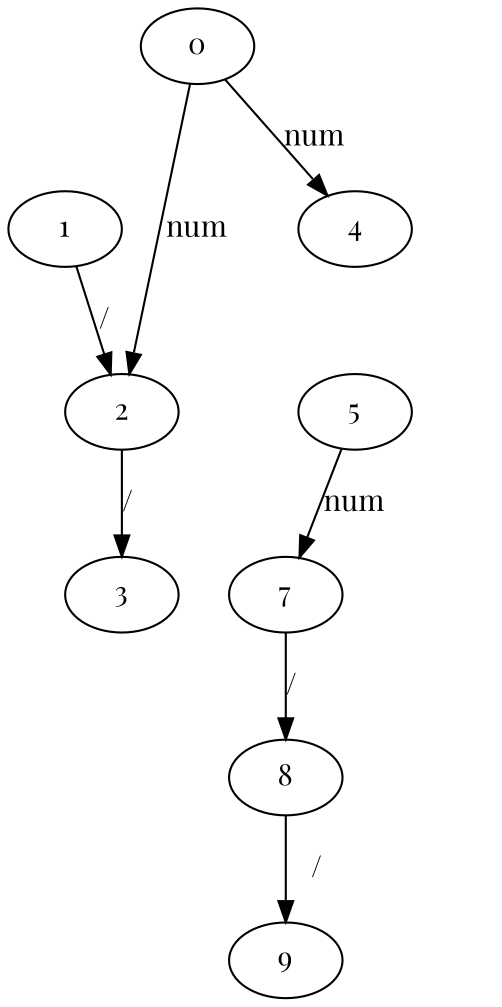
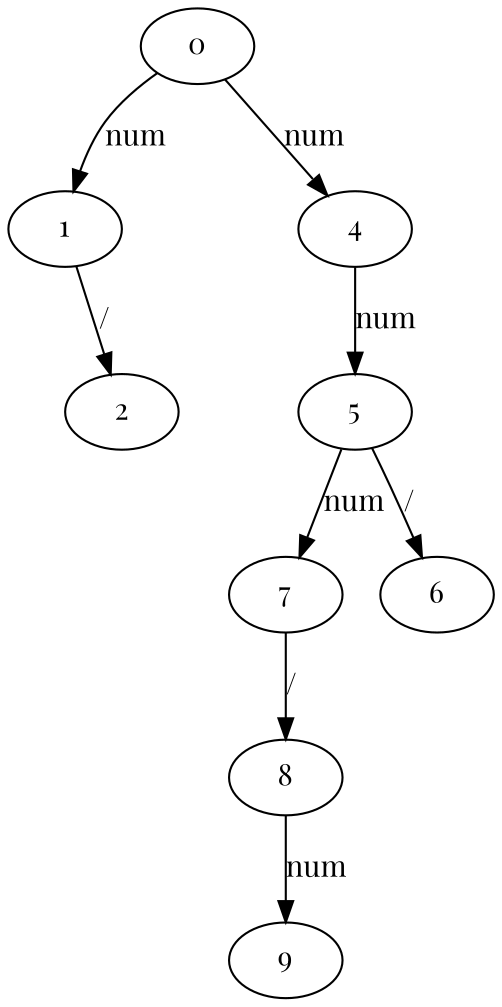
(162, 218) -> (110, 115)
none -> (355, 310)
(122, 595) -> none
none -> (437, 595)
(317, 869) -> (317, 869)
